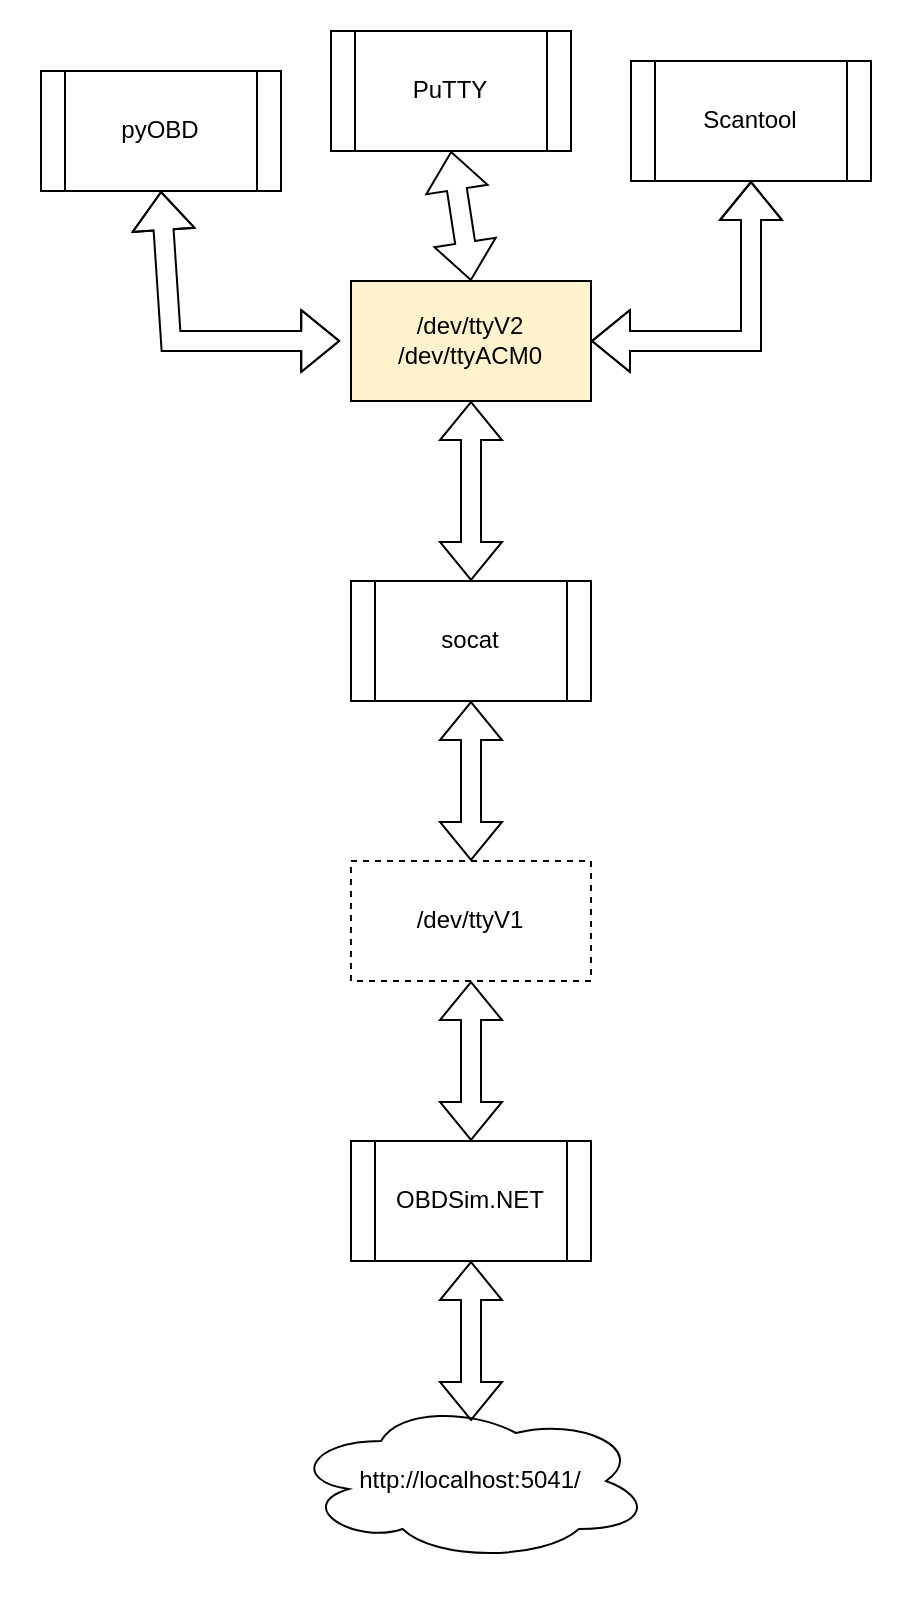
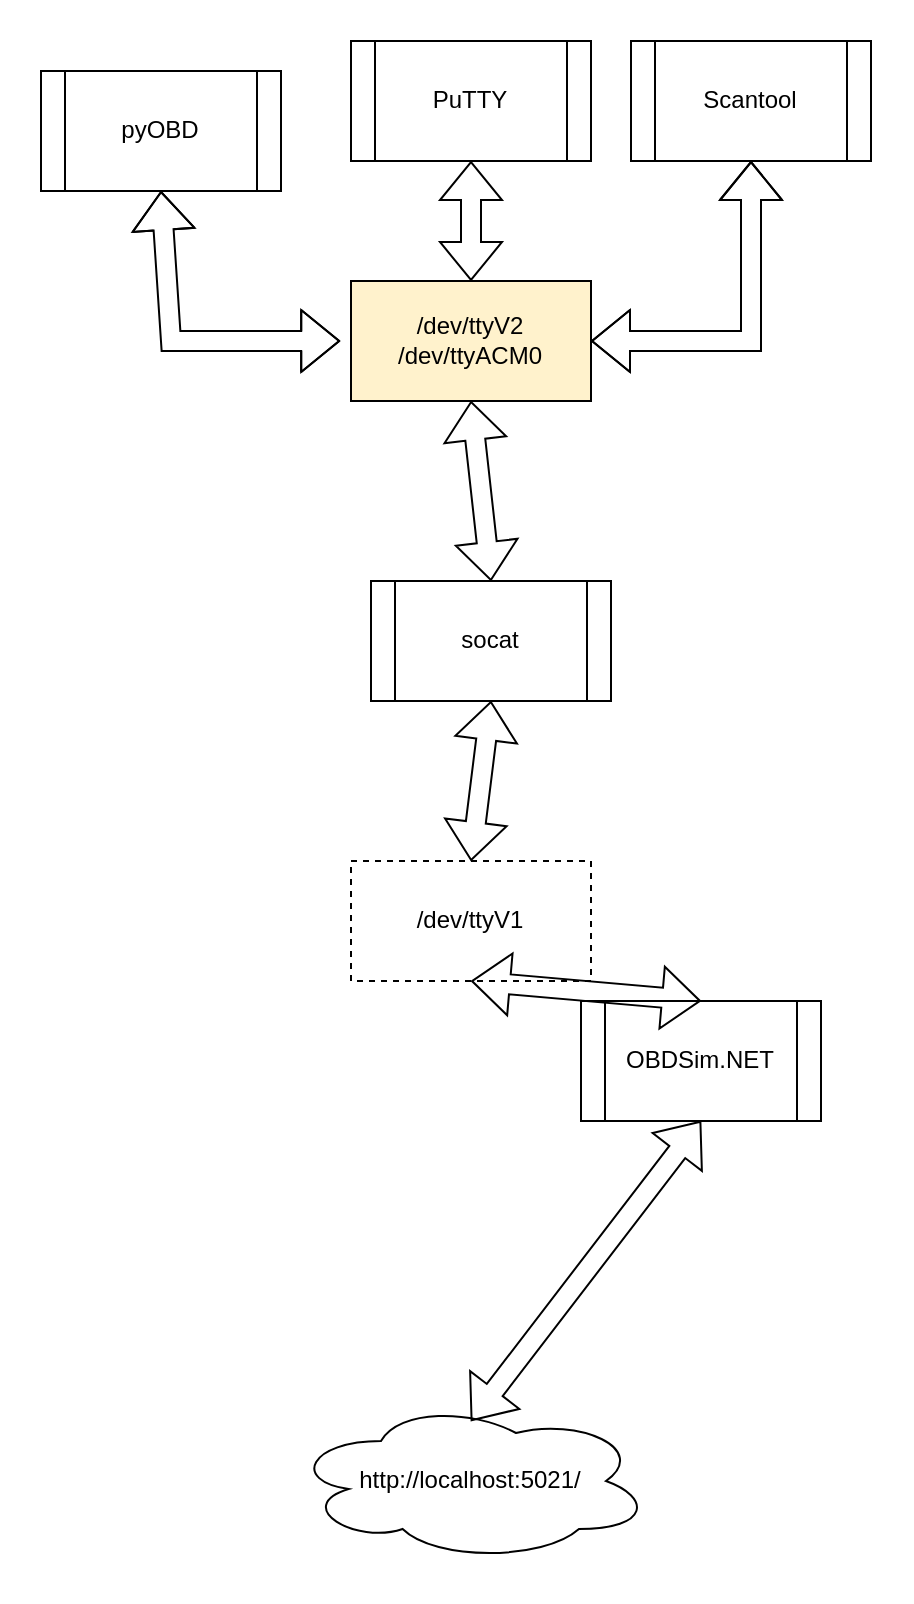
(451, 91) -> (471, 101)
(751, 121) -> (751, 101)
(471, 641) -> (491, 641)
(471, 1201) -> (701, 1061)
(471, 1481) -> (471, 1481)
